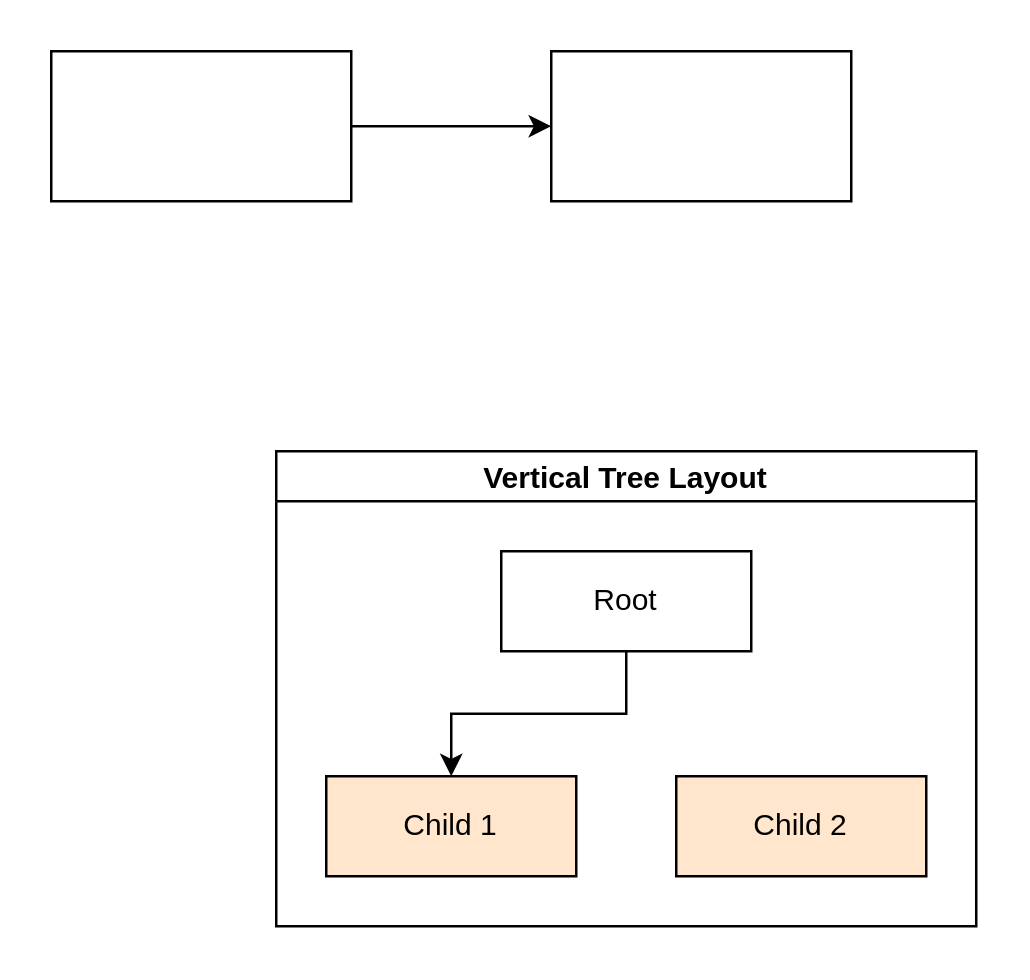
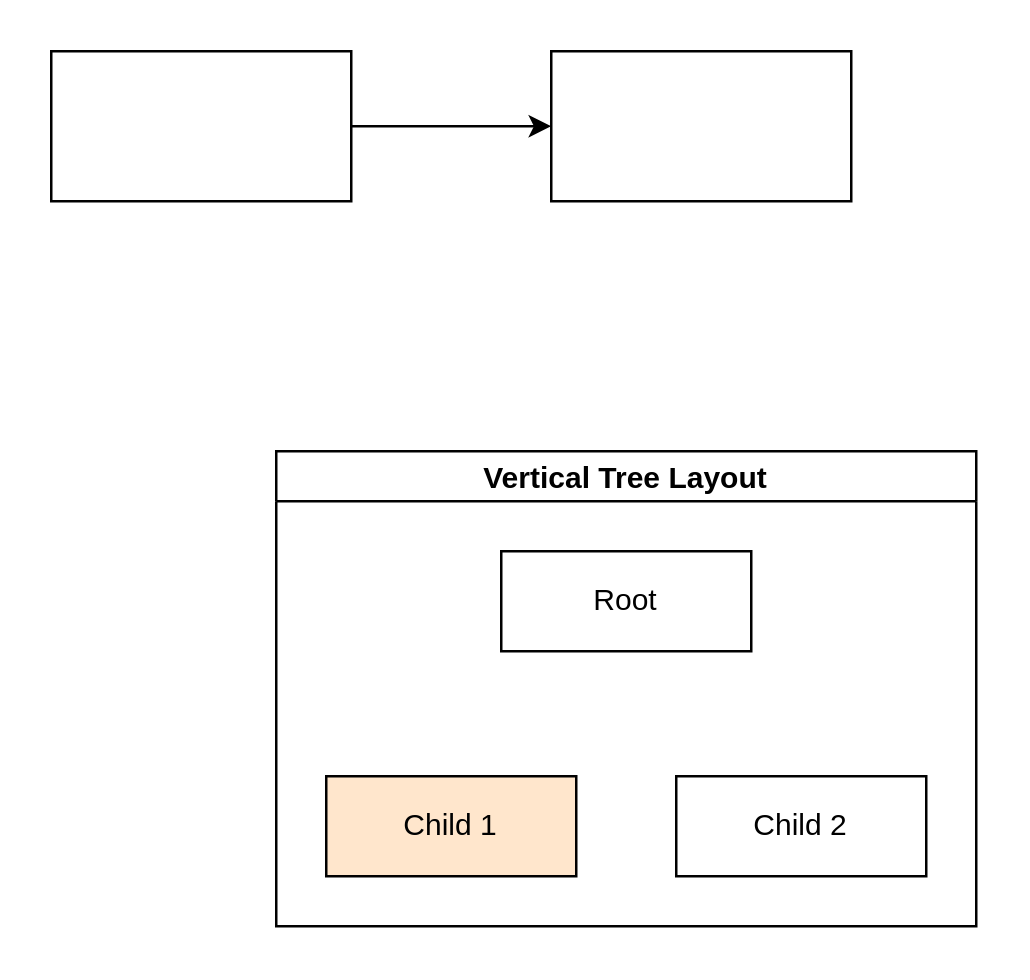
(547, 714) -> none
(801, 826) -> (801, 826)
